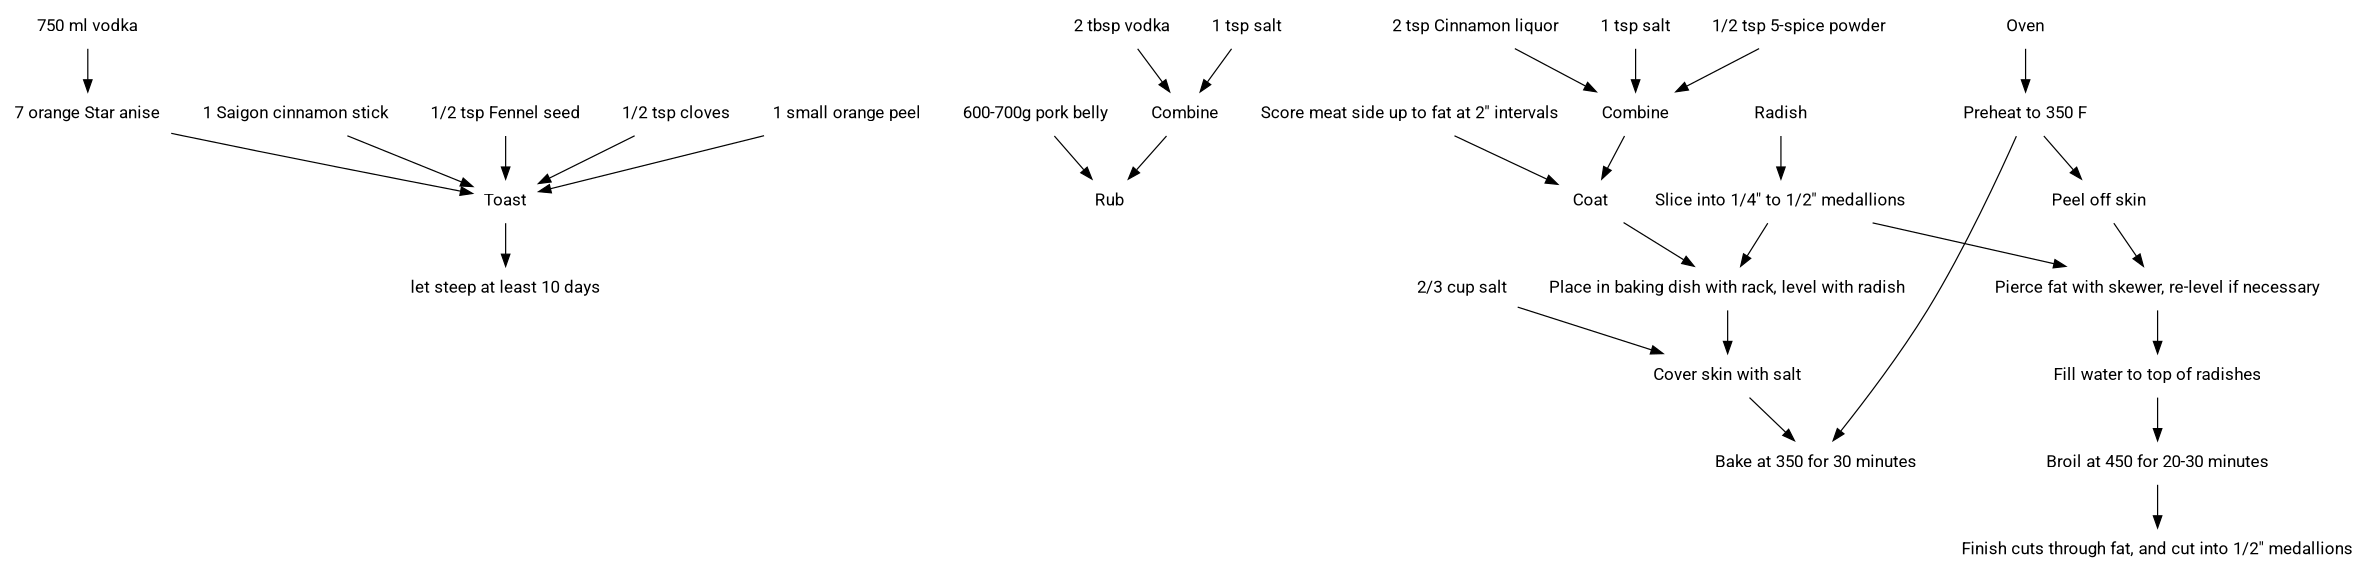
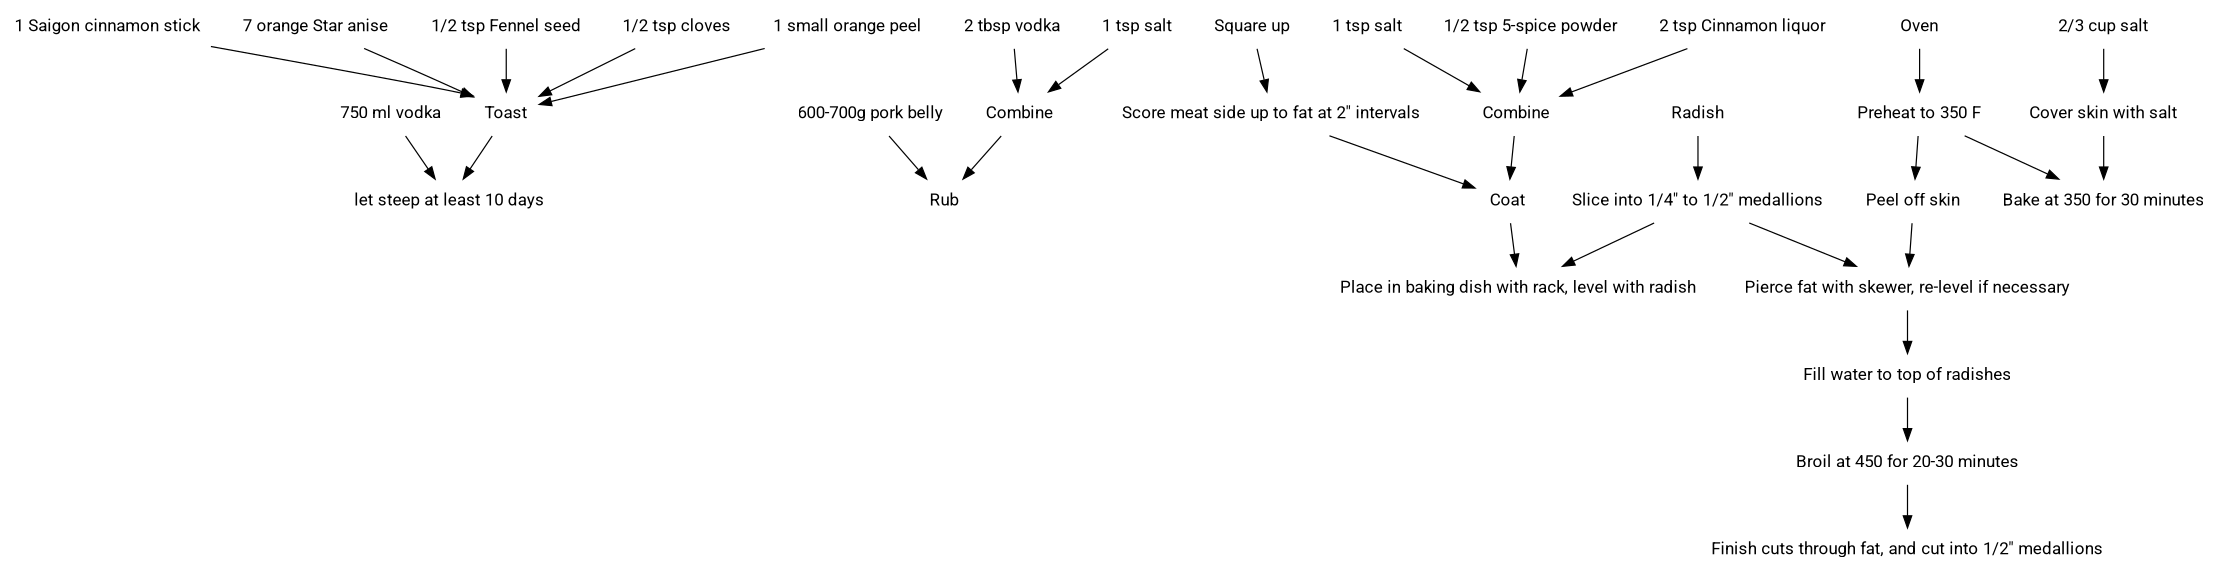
none -> (1252, 27)
(88, 64) -> (417, 153)
(1728, 326) -> none
